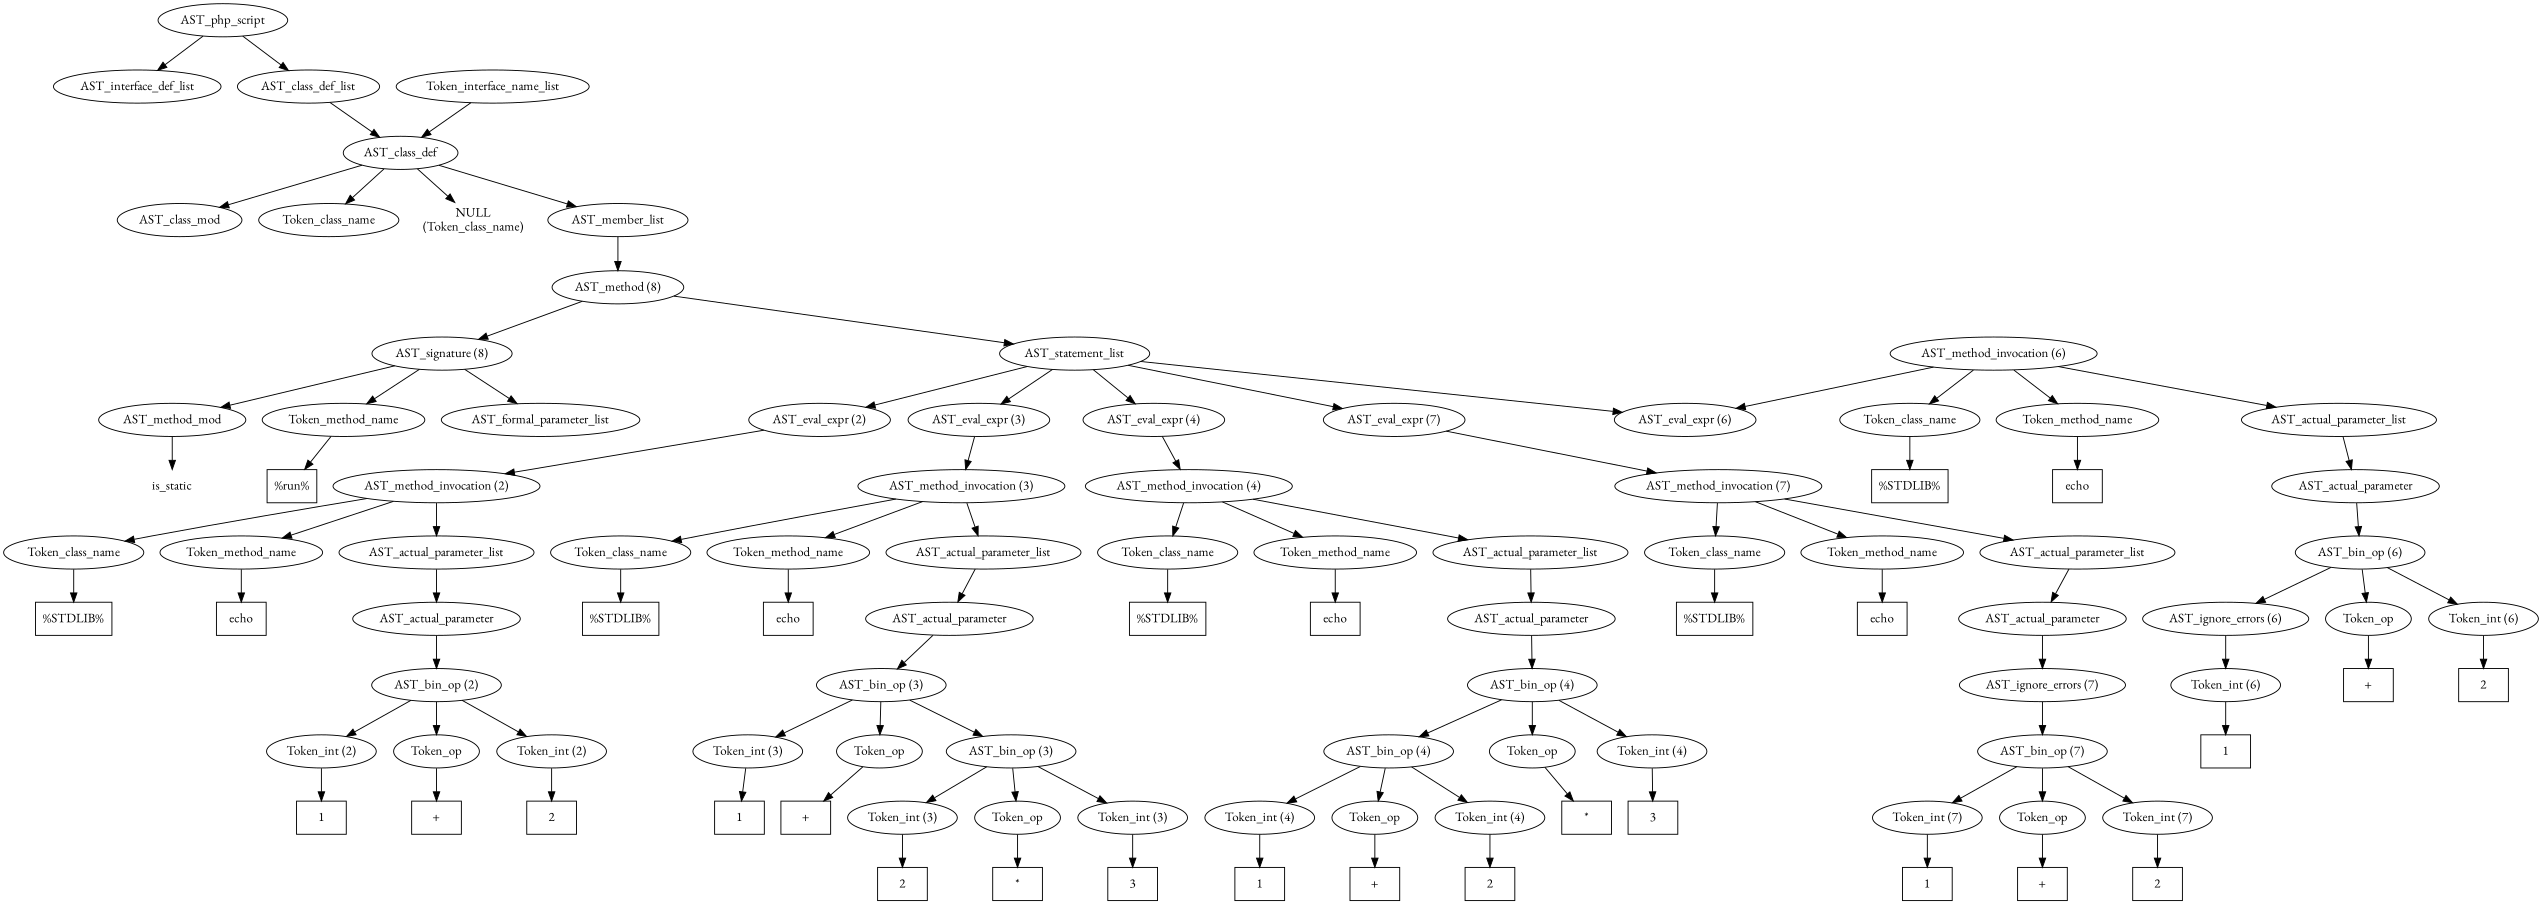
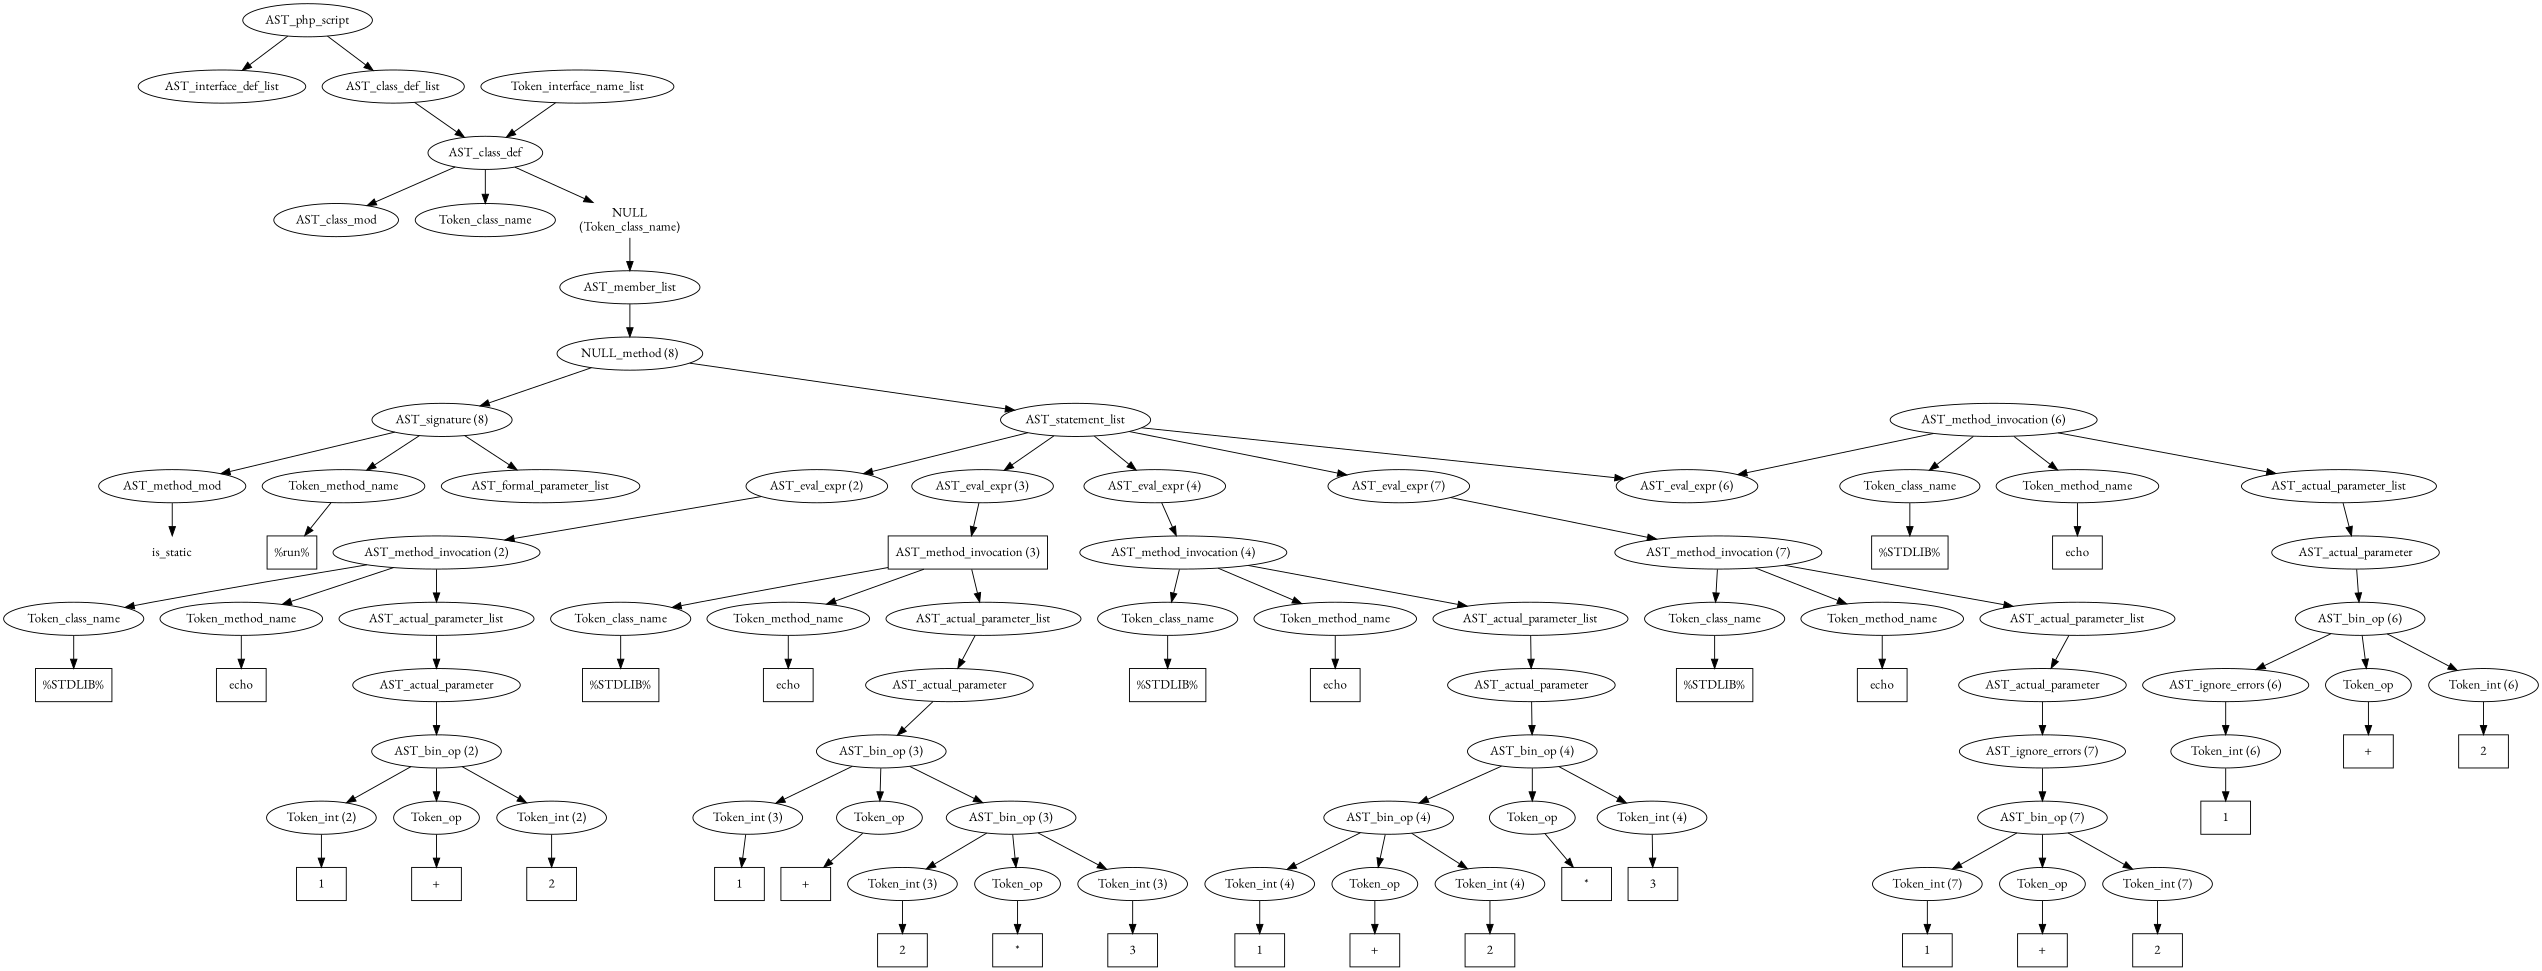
(503, 185) -> (630, 250)
(618, 287) -> (630, 354)
(961, 486) -> (968, 552)
